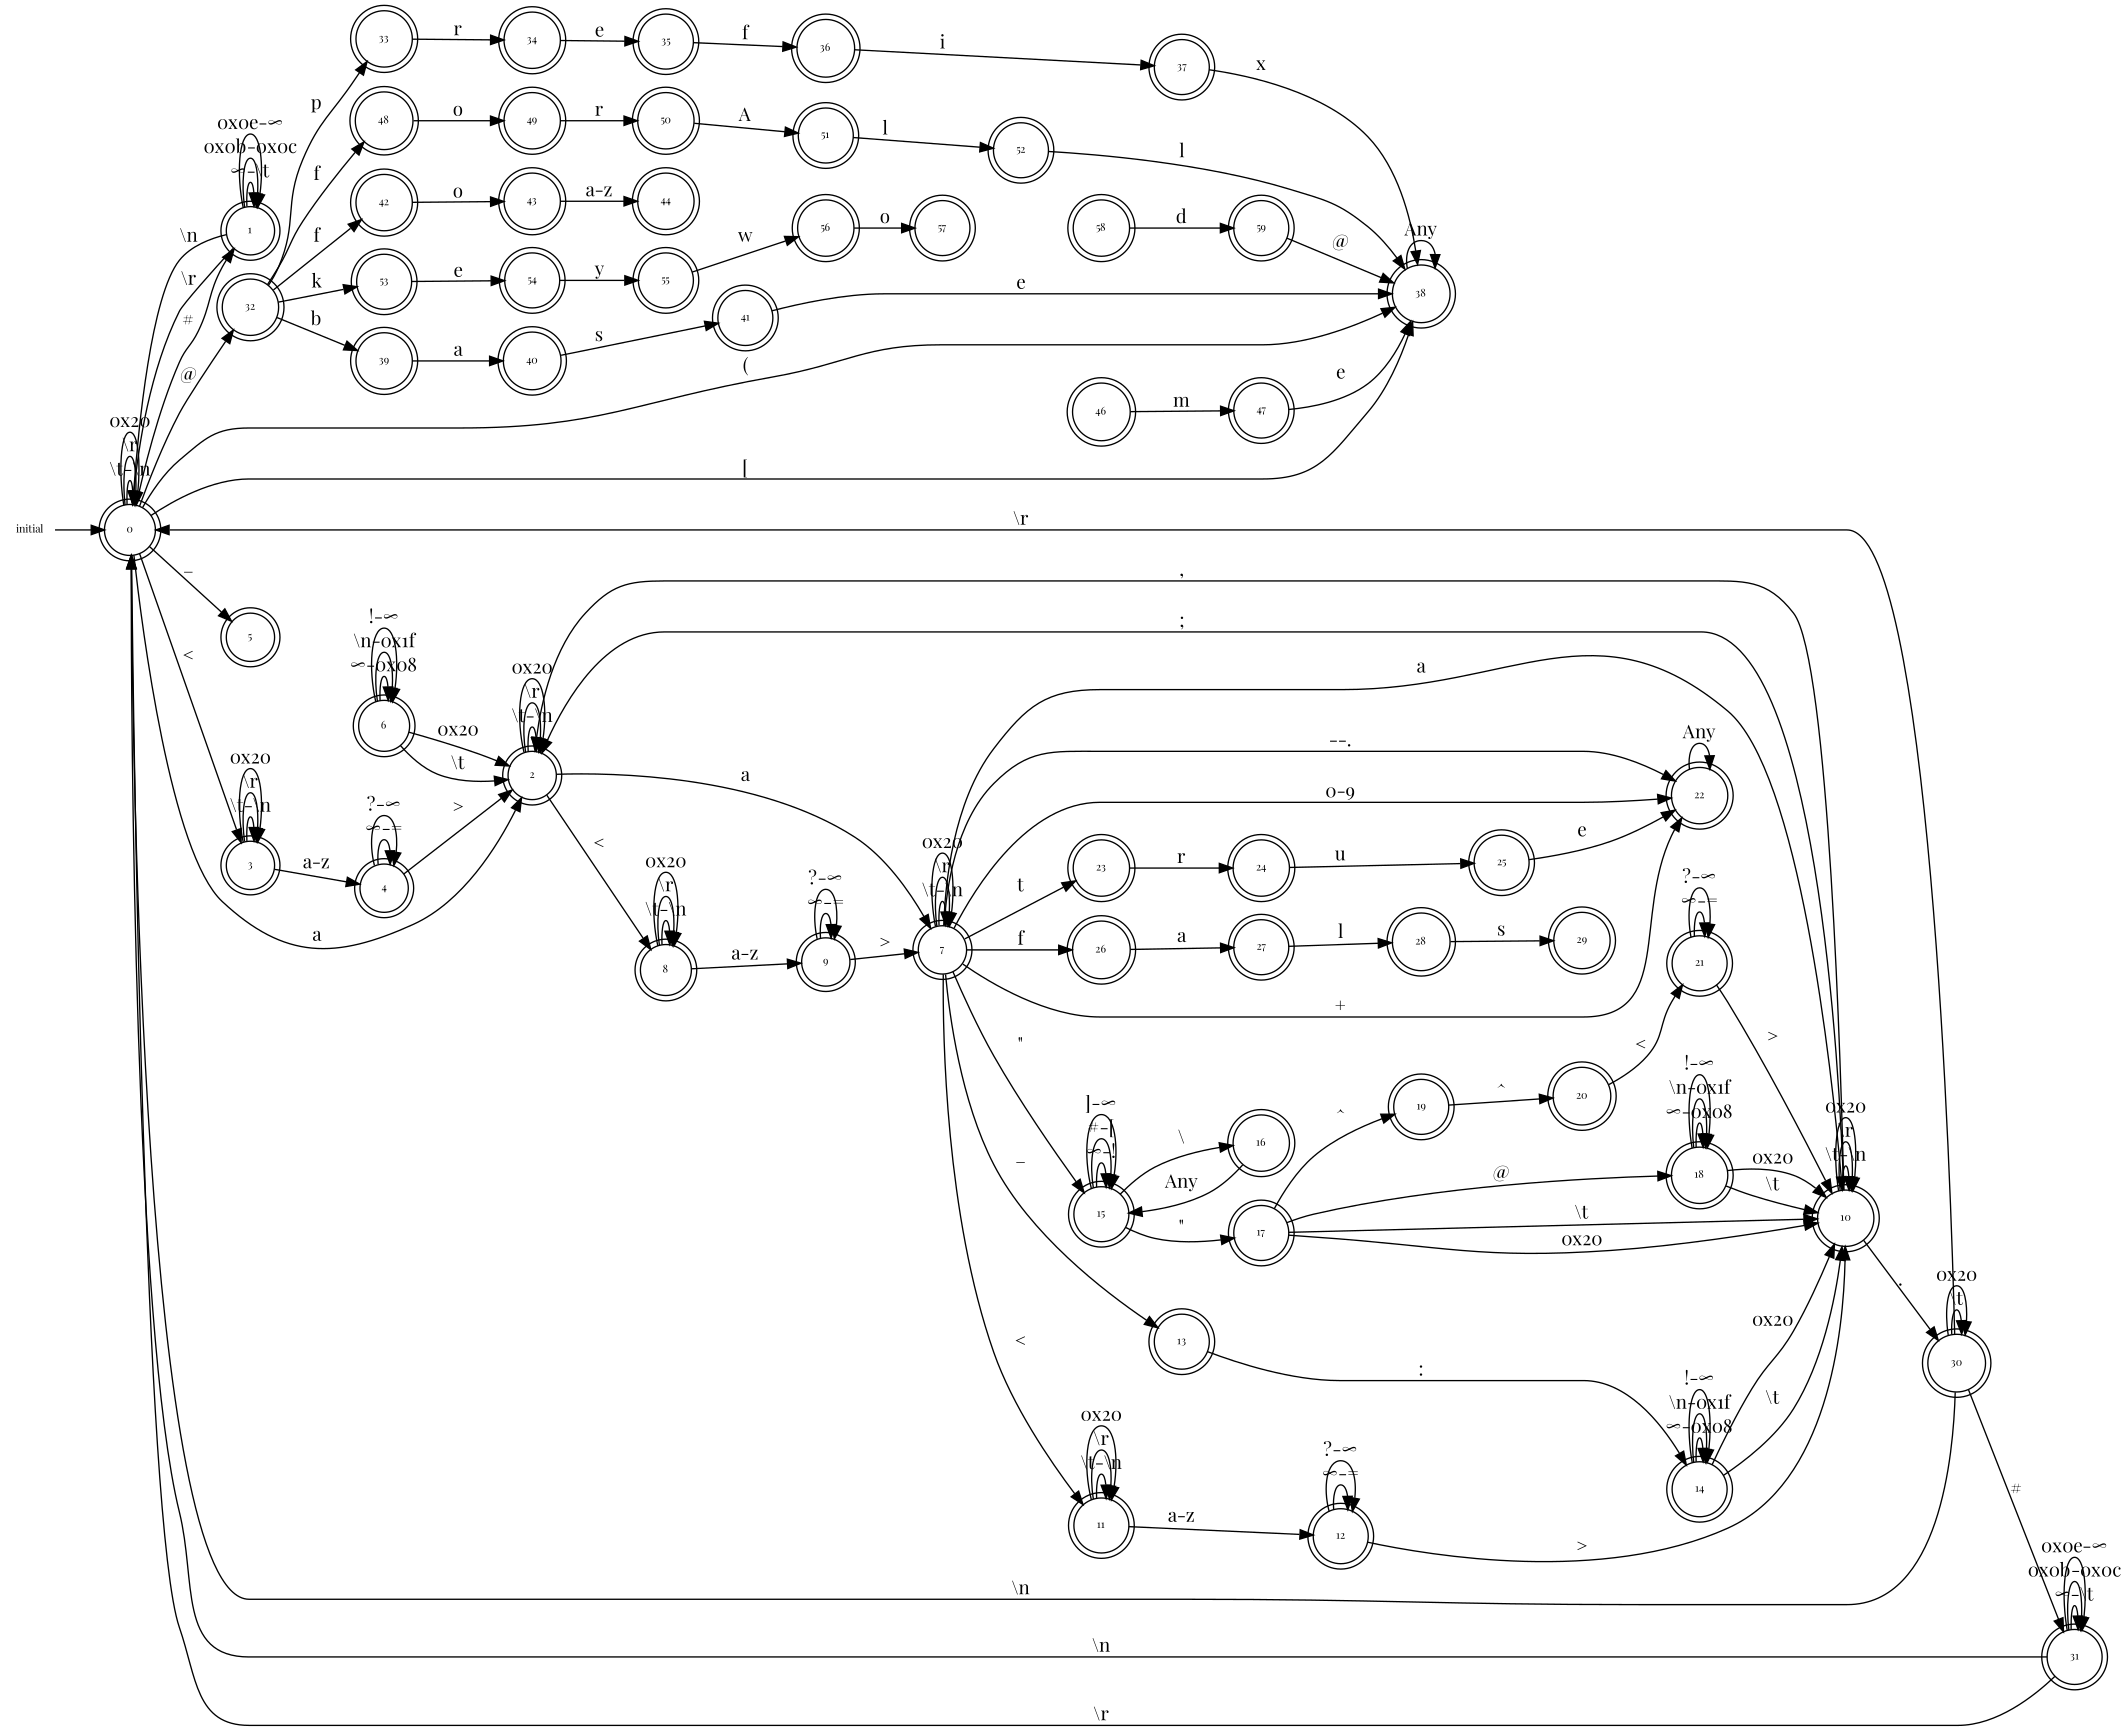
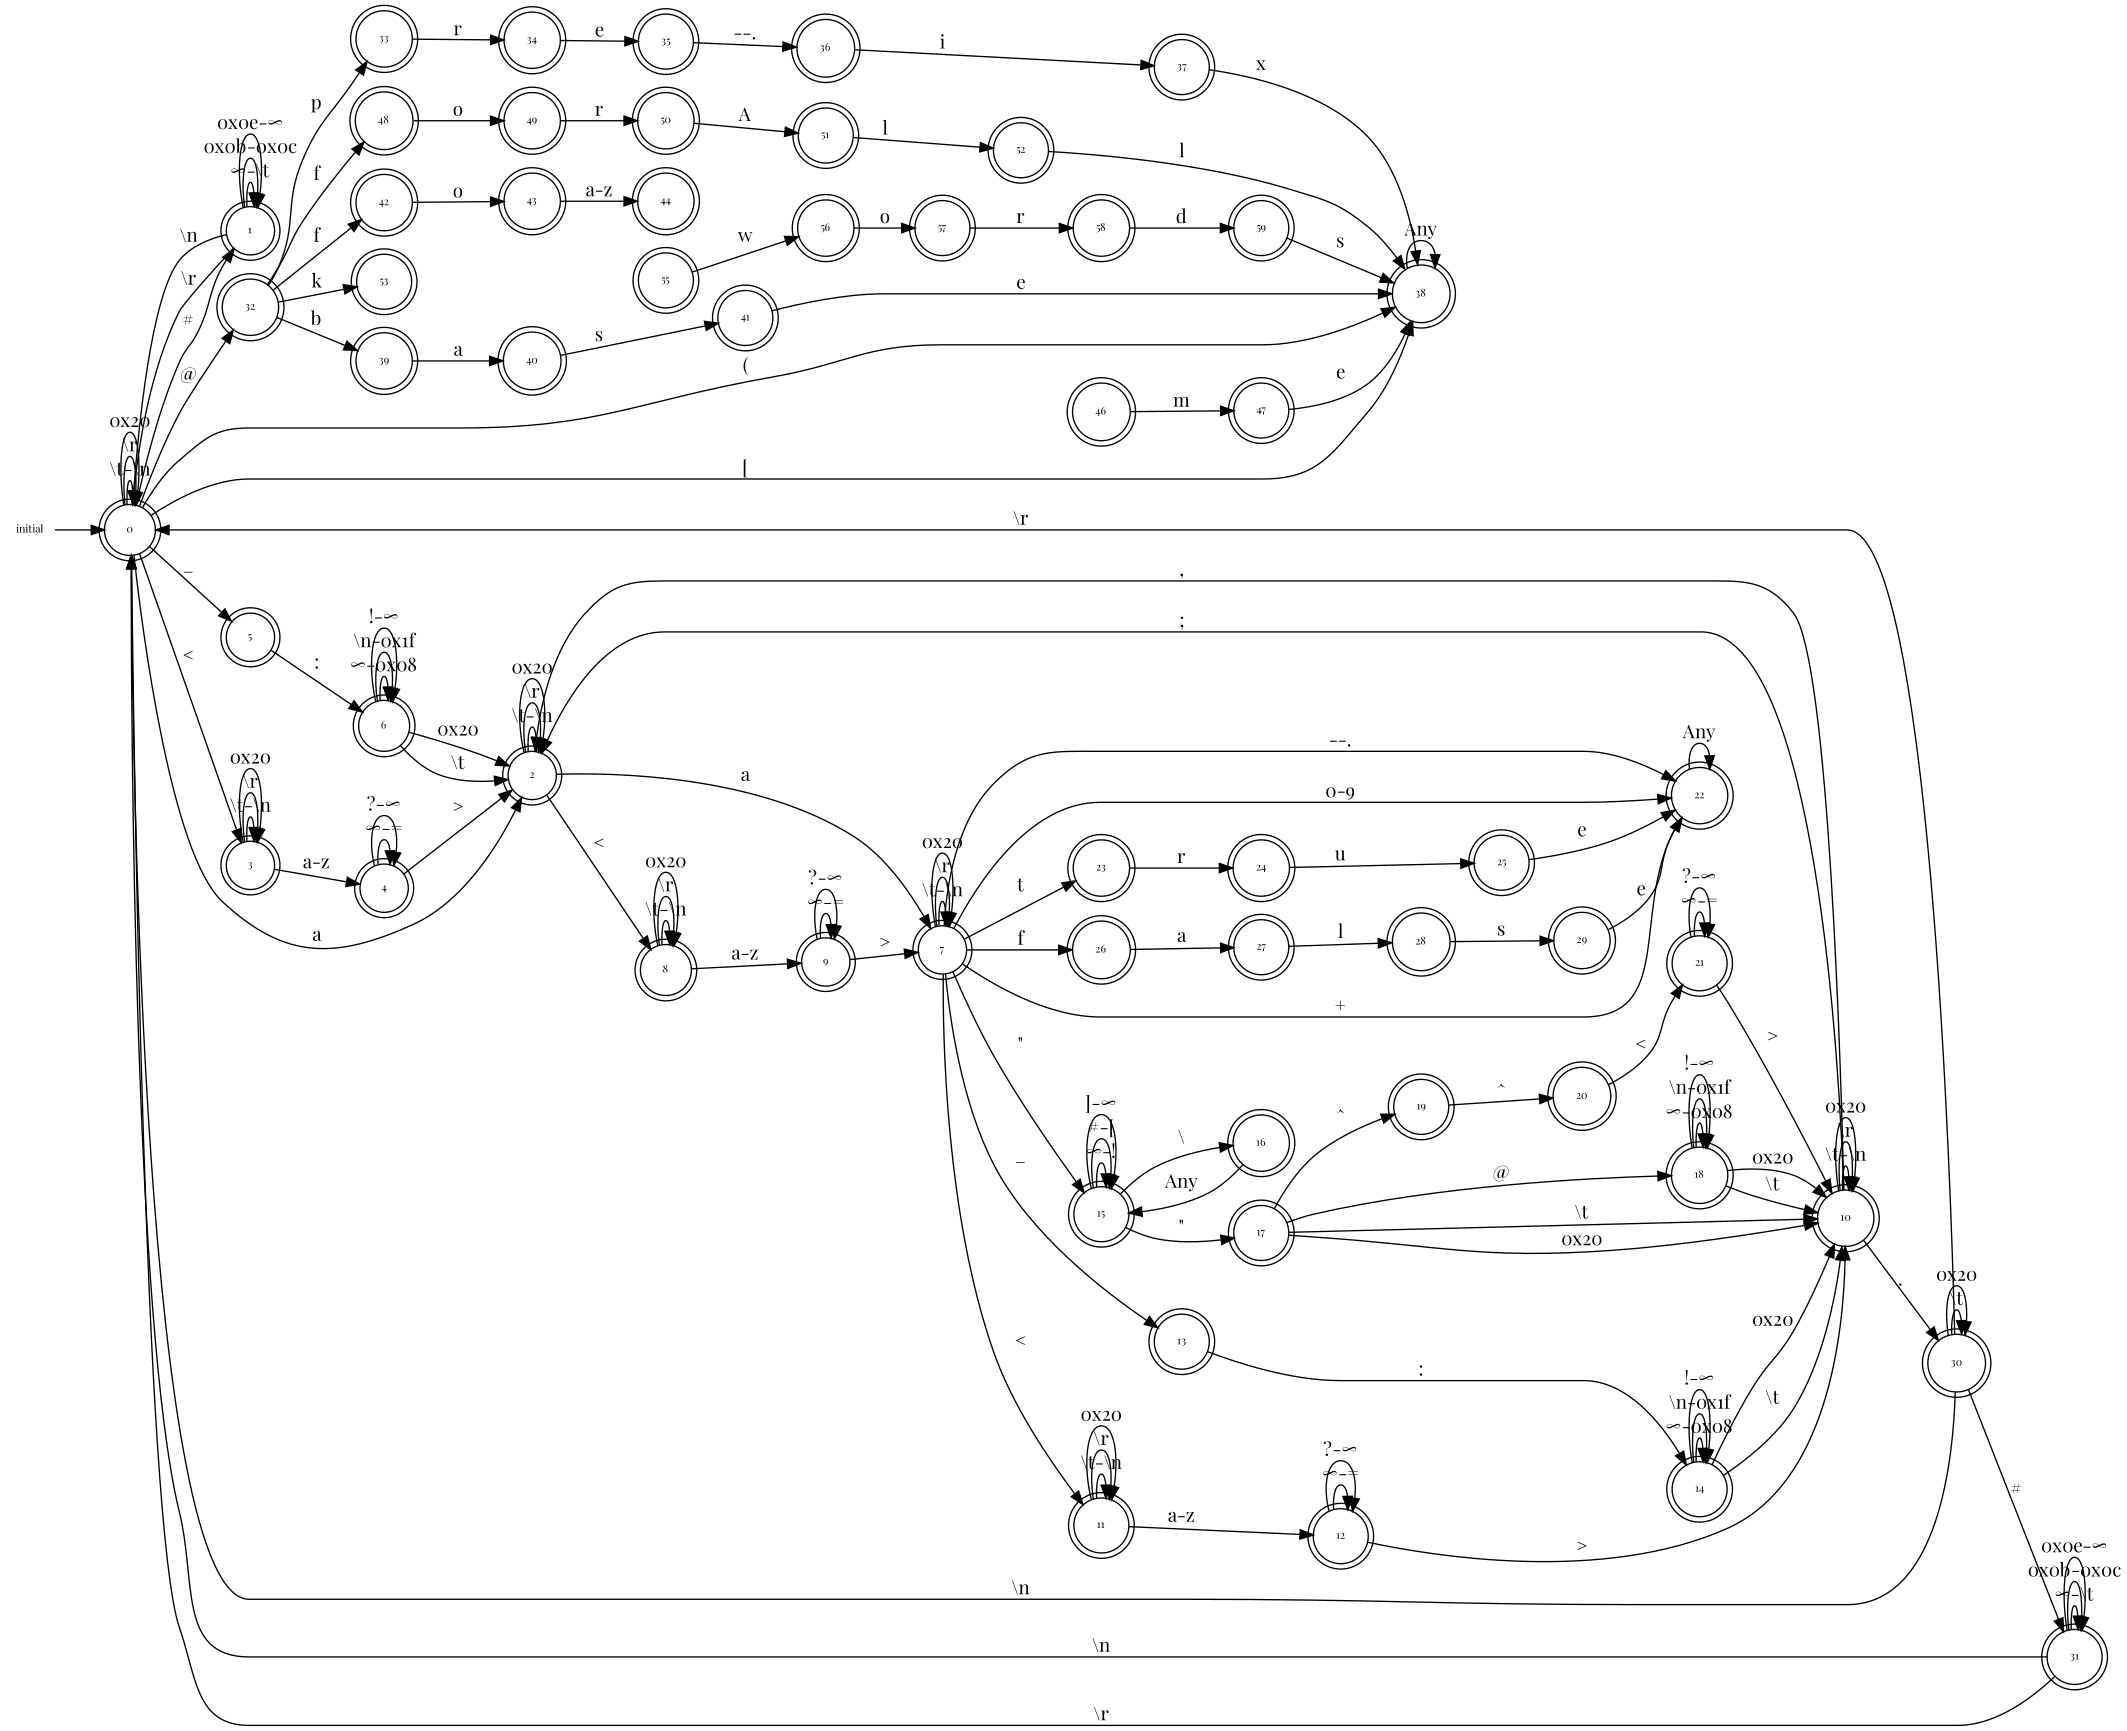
(745, 34) -> (745, 34)
none -> (1015, 228)
(1341, 242) -> (1341, 242)
(532, 280) -> none
(1506, 667) -> none
none -> (311, 677)
none -> (1644, 904)
